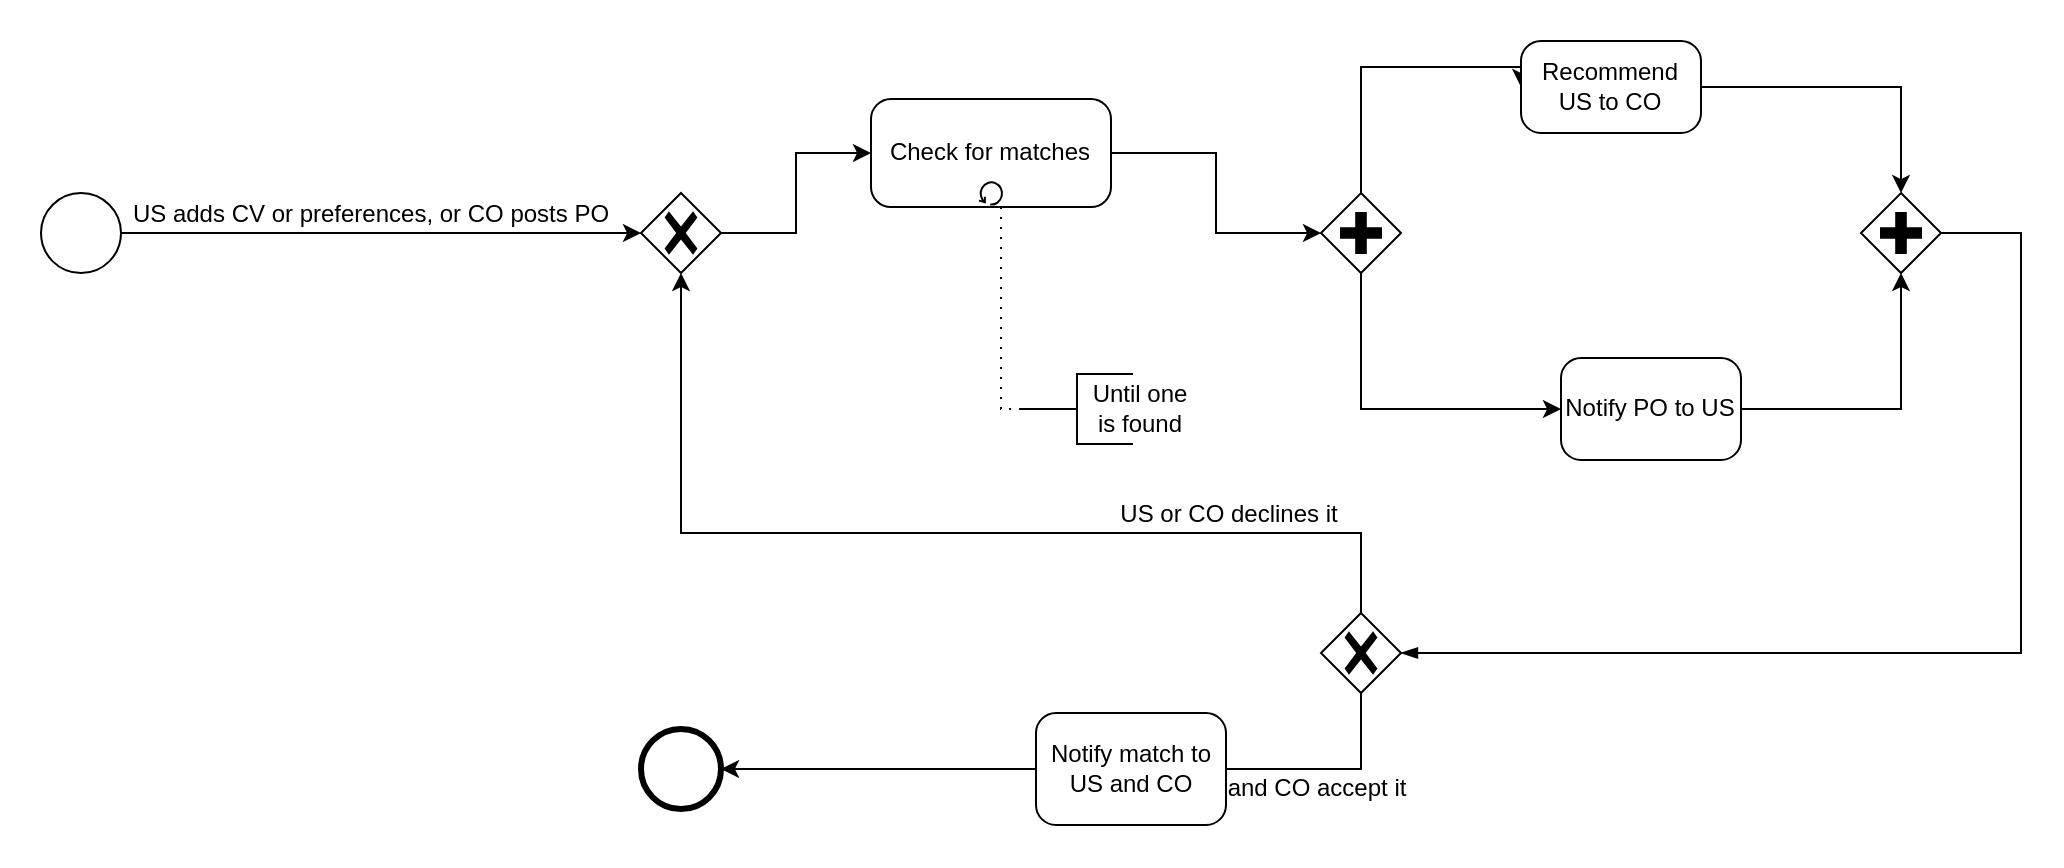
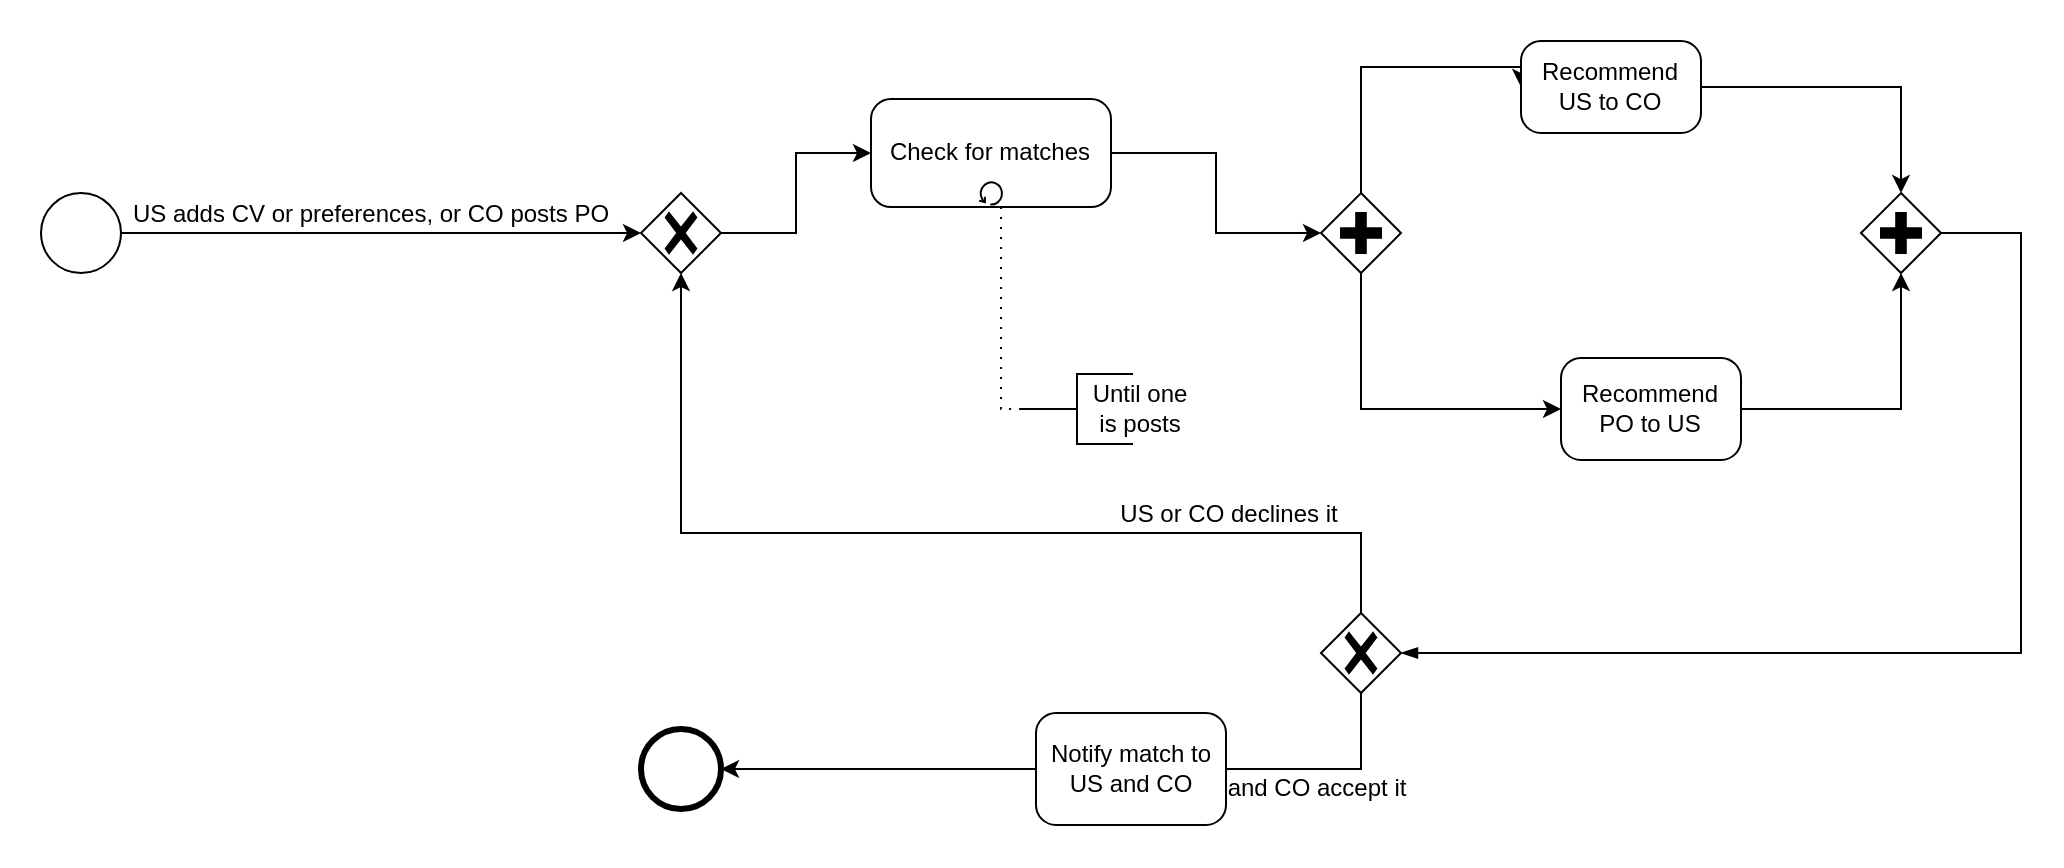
(1141, 409) -> (1141, 409)
(1651, 409) -> (1651, 409)
